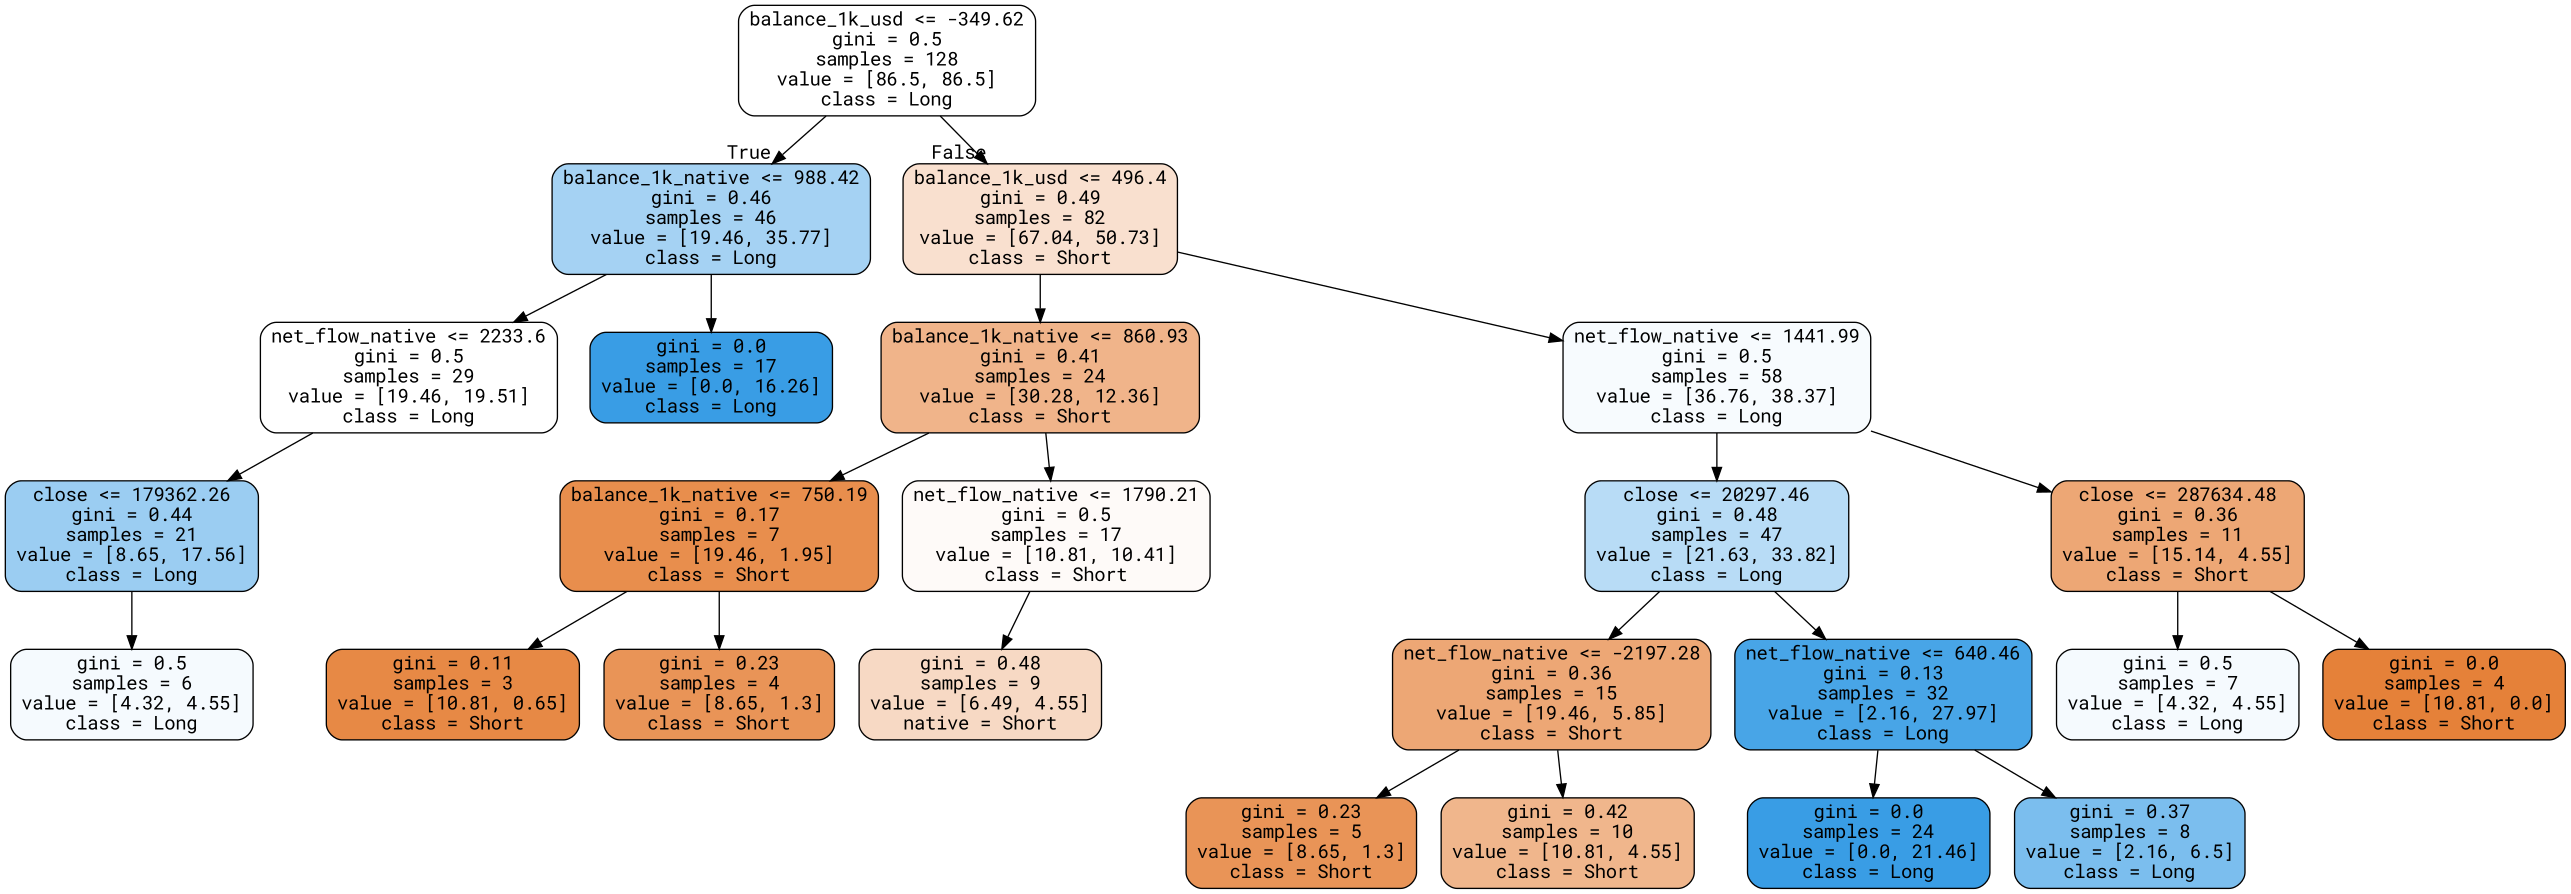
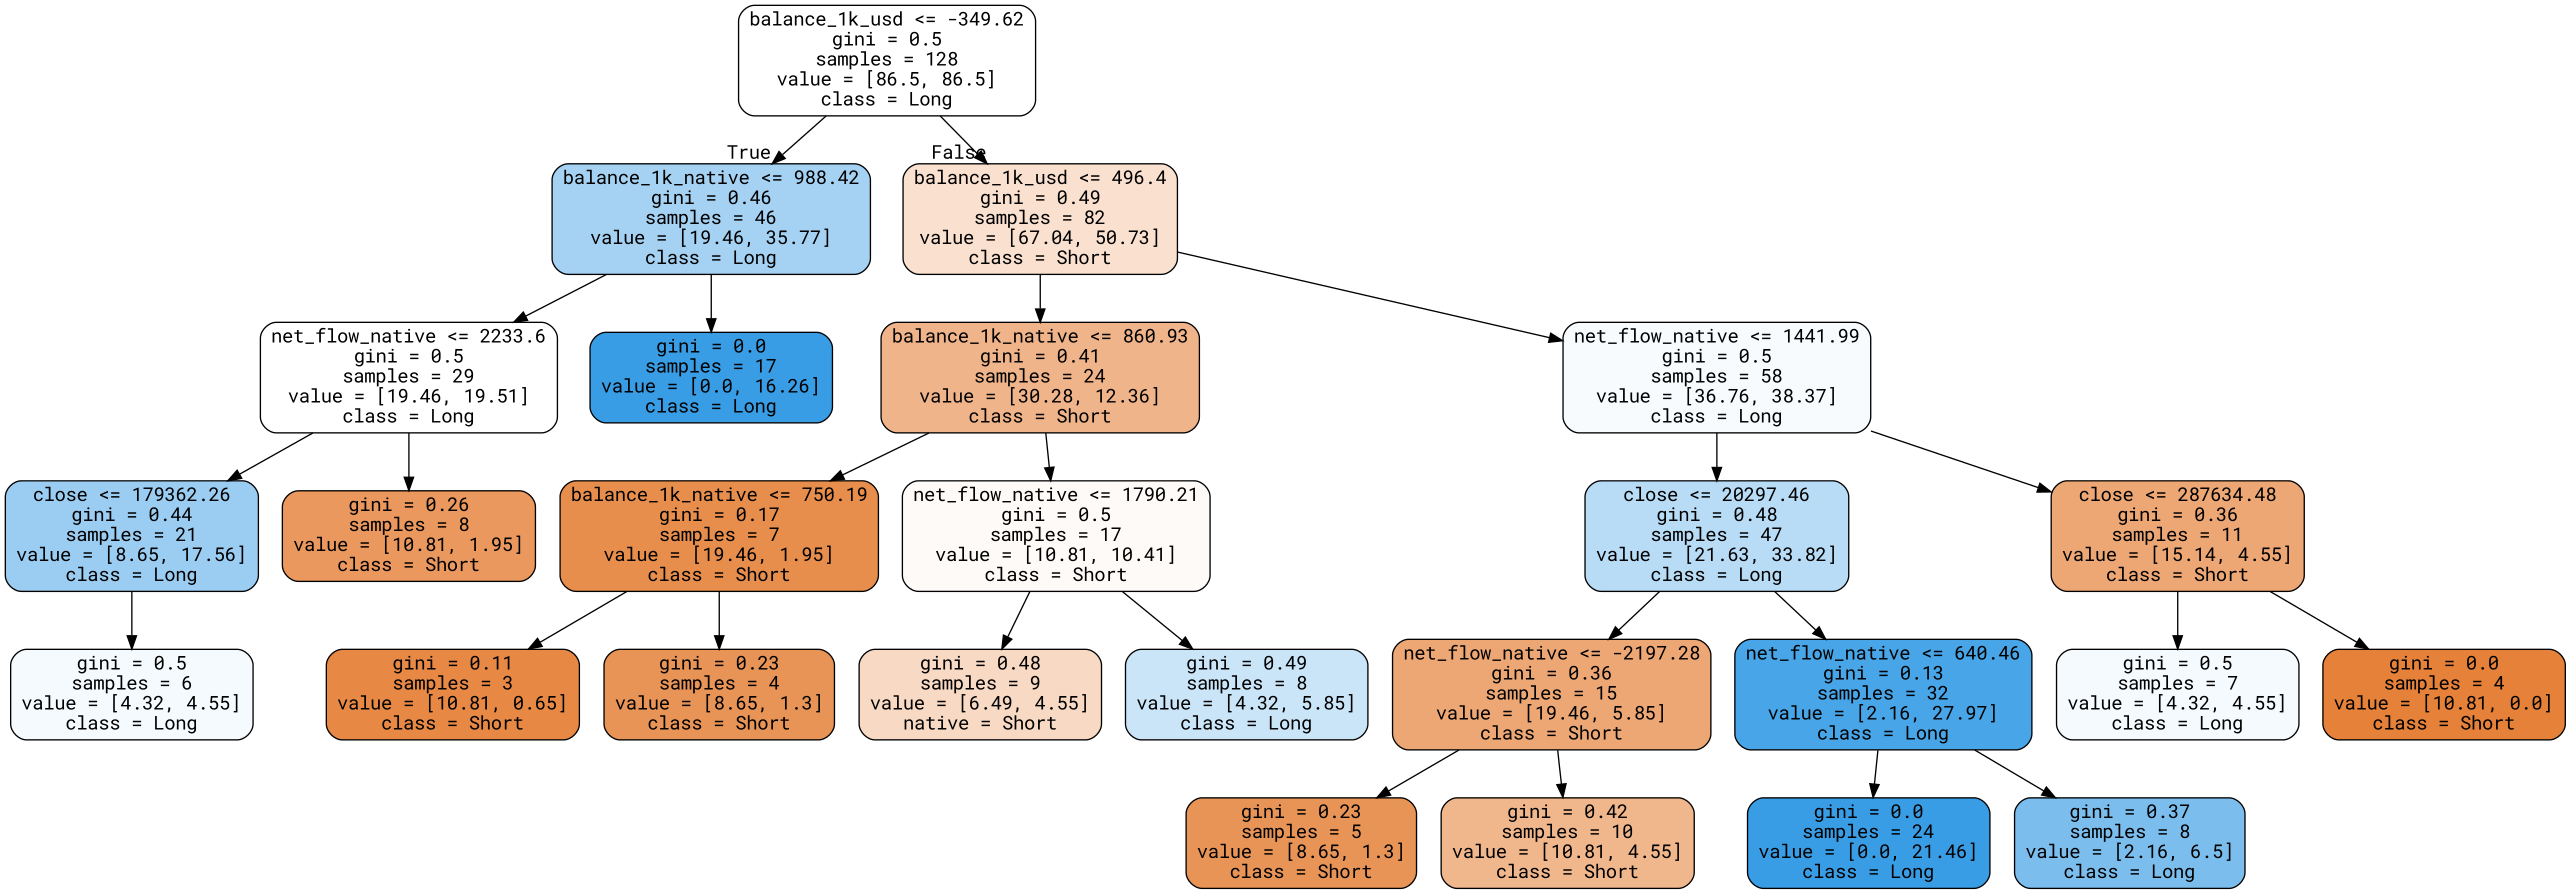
none -> (409, 536)
none -> (1247, 695)
